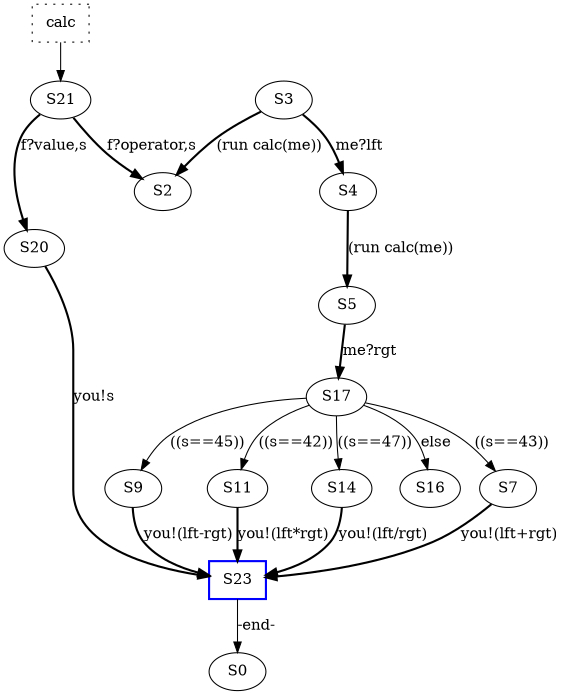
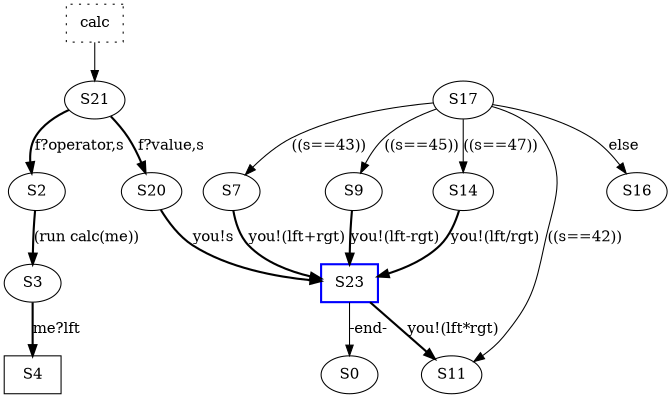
(220, 135) -> (34, 232)
(348, 192) -> (33, 375)
(347, 305) -> none
(238, 529) -> (398, 327)
